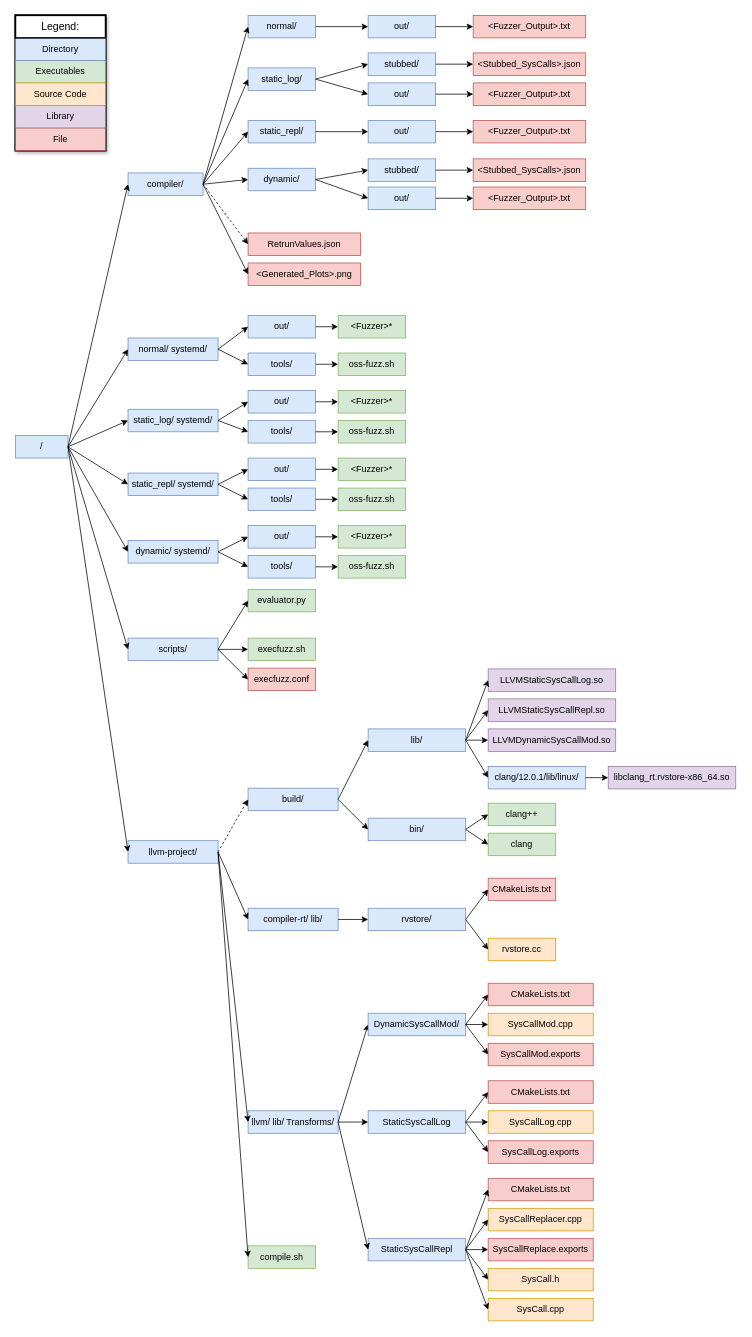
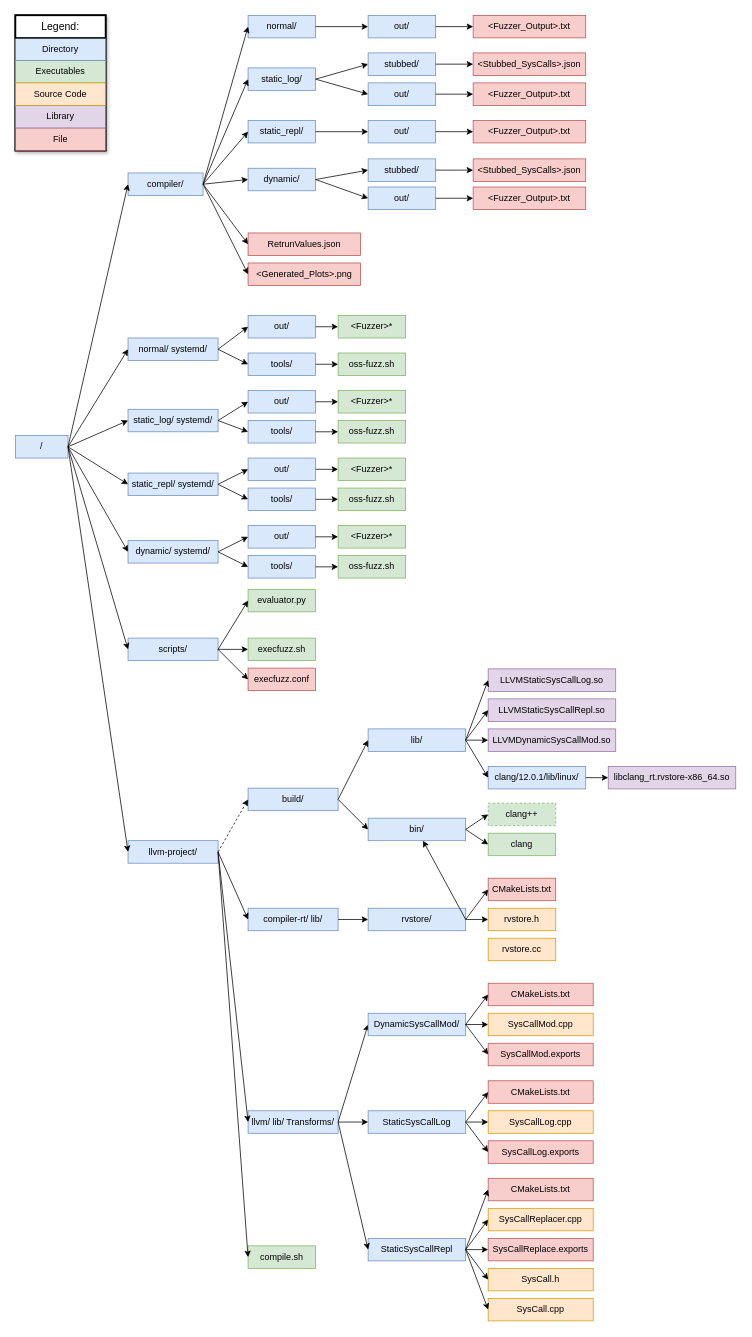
(225, 213) -> (225, 213)
(522, 814) -> (522, 814)
none -> (476, 919)
none -> (522, 919)
(476, 933) -> (445, 881)
